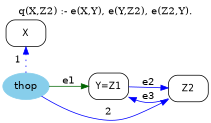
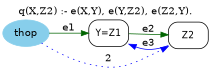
(26, 33) -> none
(145, 87) -> (145, 34)
(101, 119) -> (101, 66)
